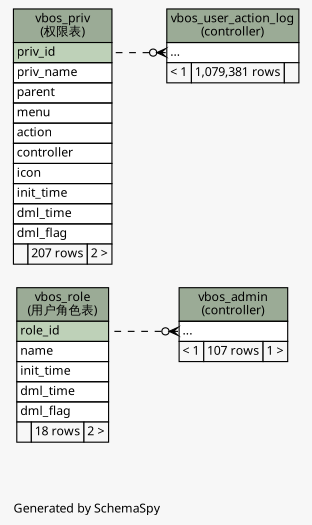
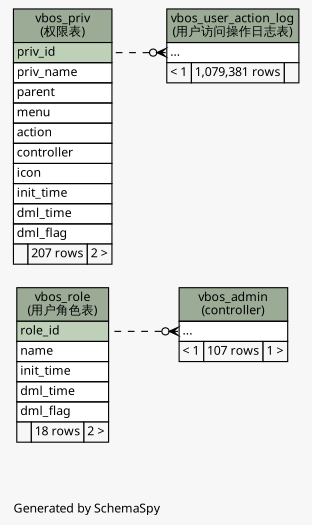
(233, 32) -> (233, 32)
